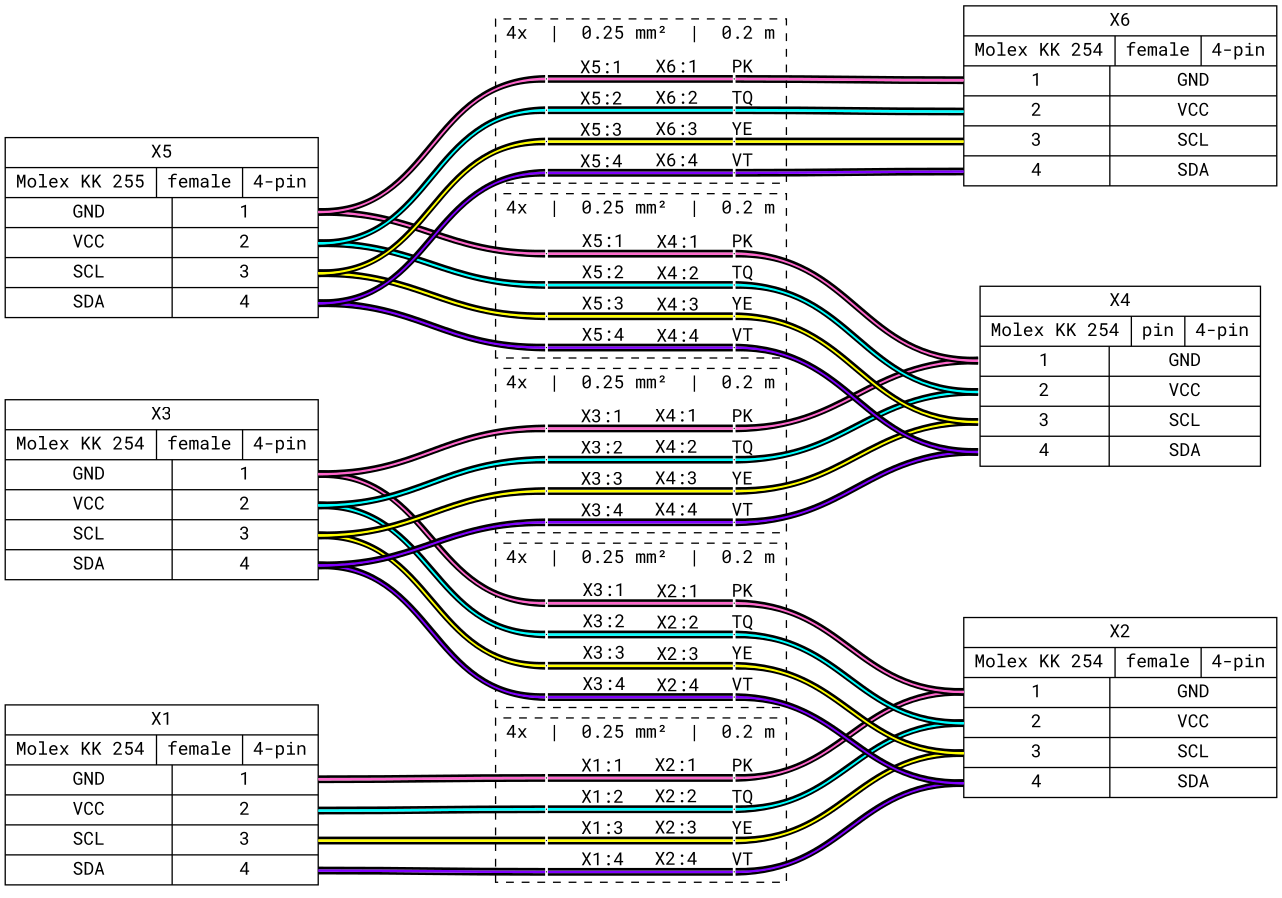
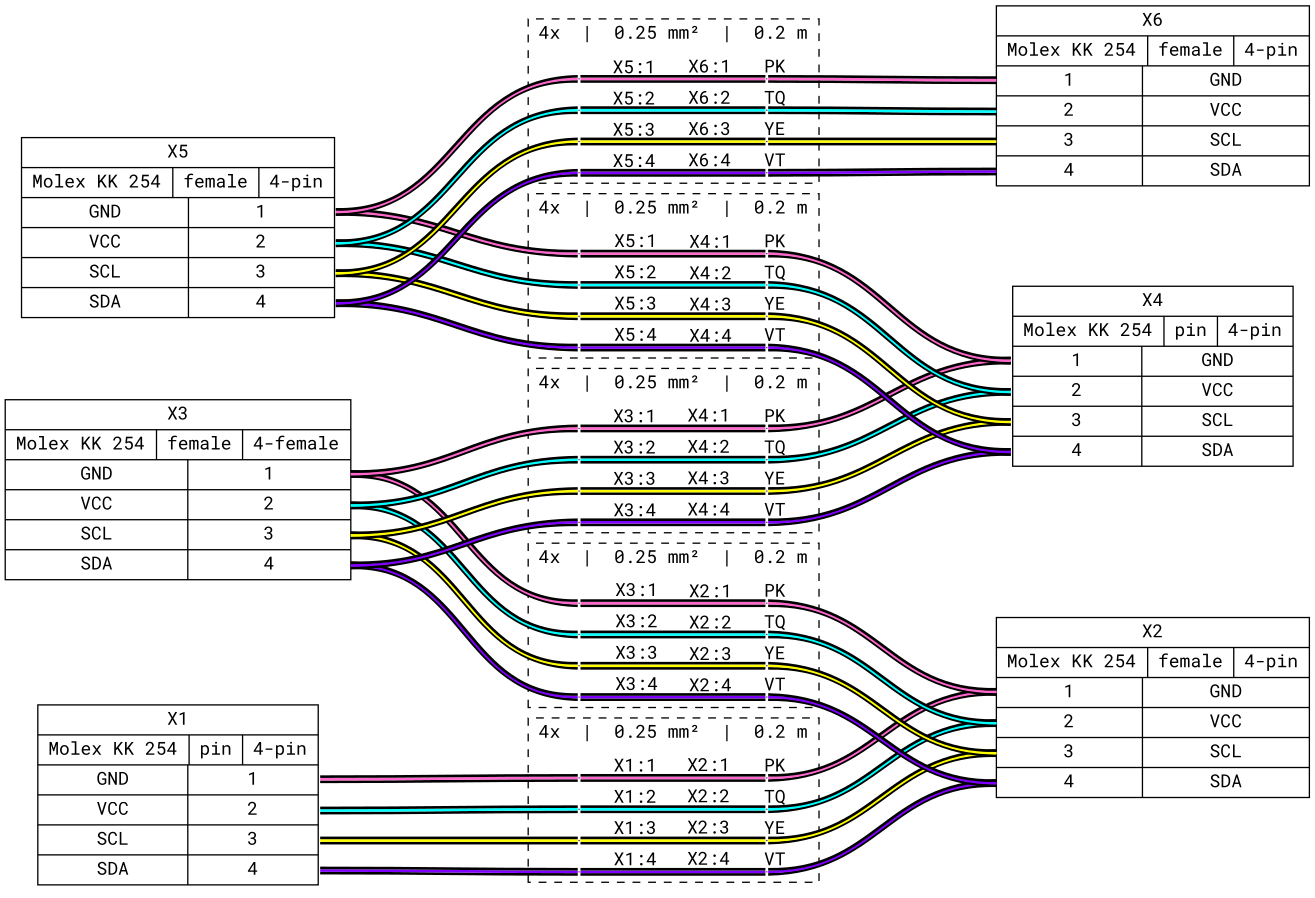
(81, 182) -> (97, 182)
(280, 444) -> (297, 444)
(200, 749) -> (216, 749)
